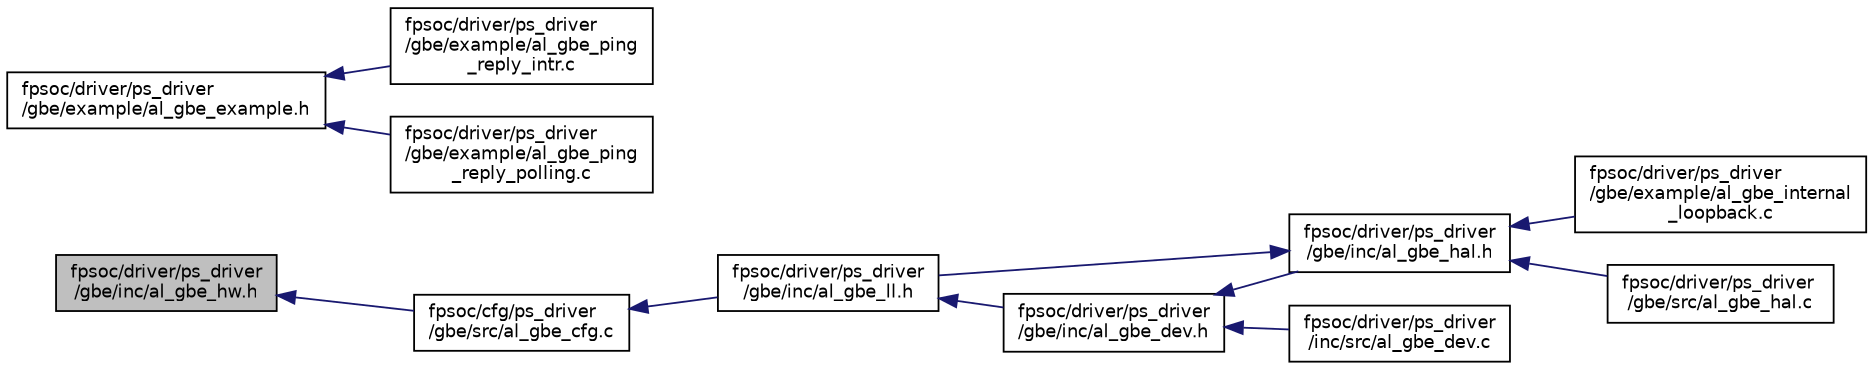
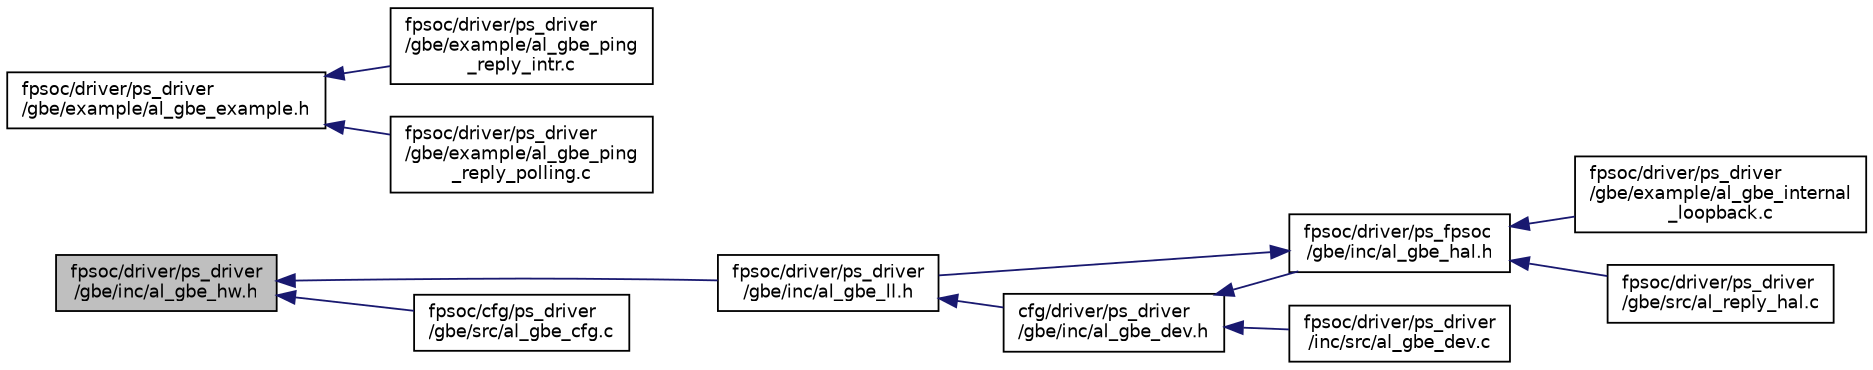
(1400, 243) -> (1400, 243)
(1721, 294) -> (1721, 294)
(683, 302) -> (506, 279)
(1114, 323) -> (1114, 323)
